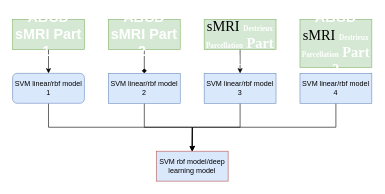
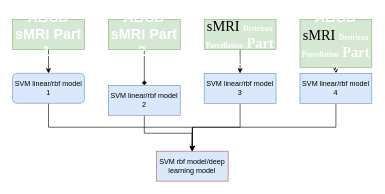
none -> (336, 70)
(144, 89) -> (144, 101)
